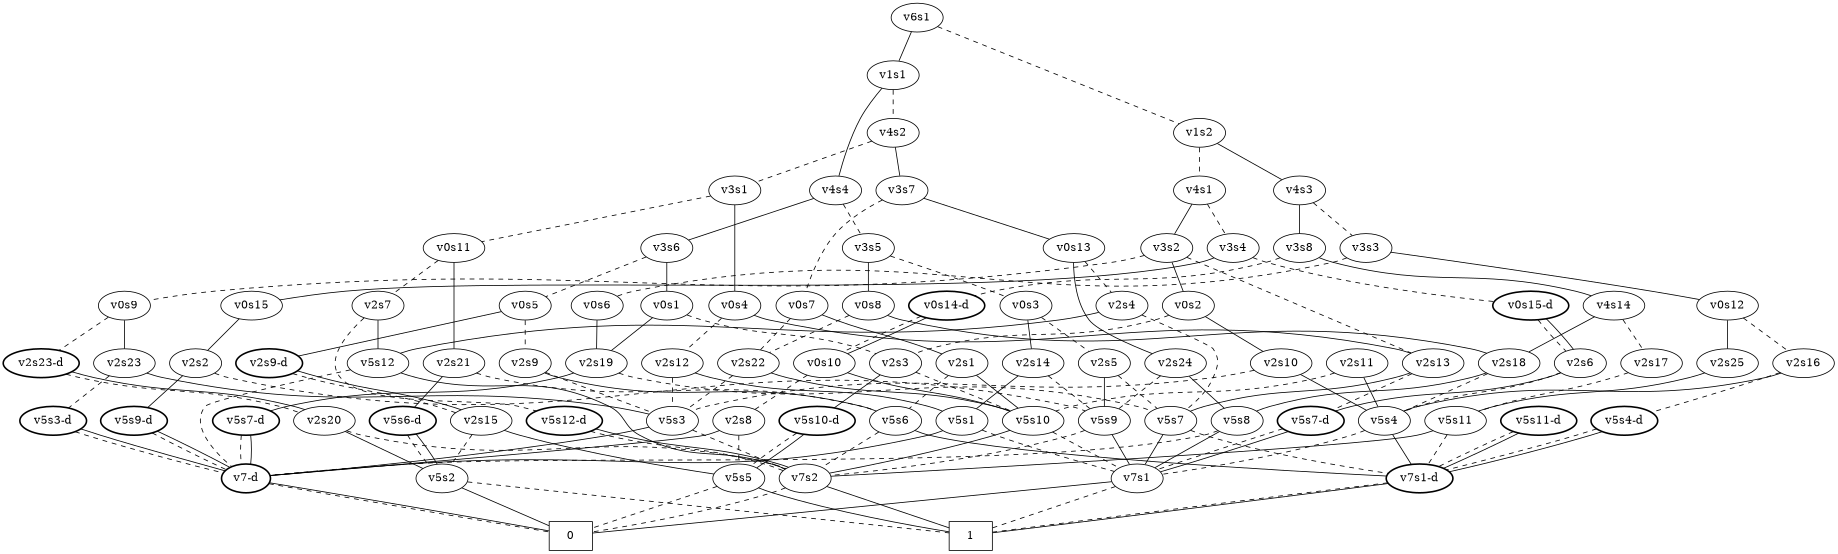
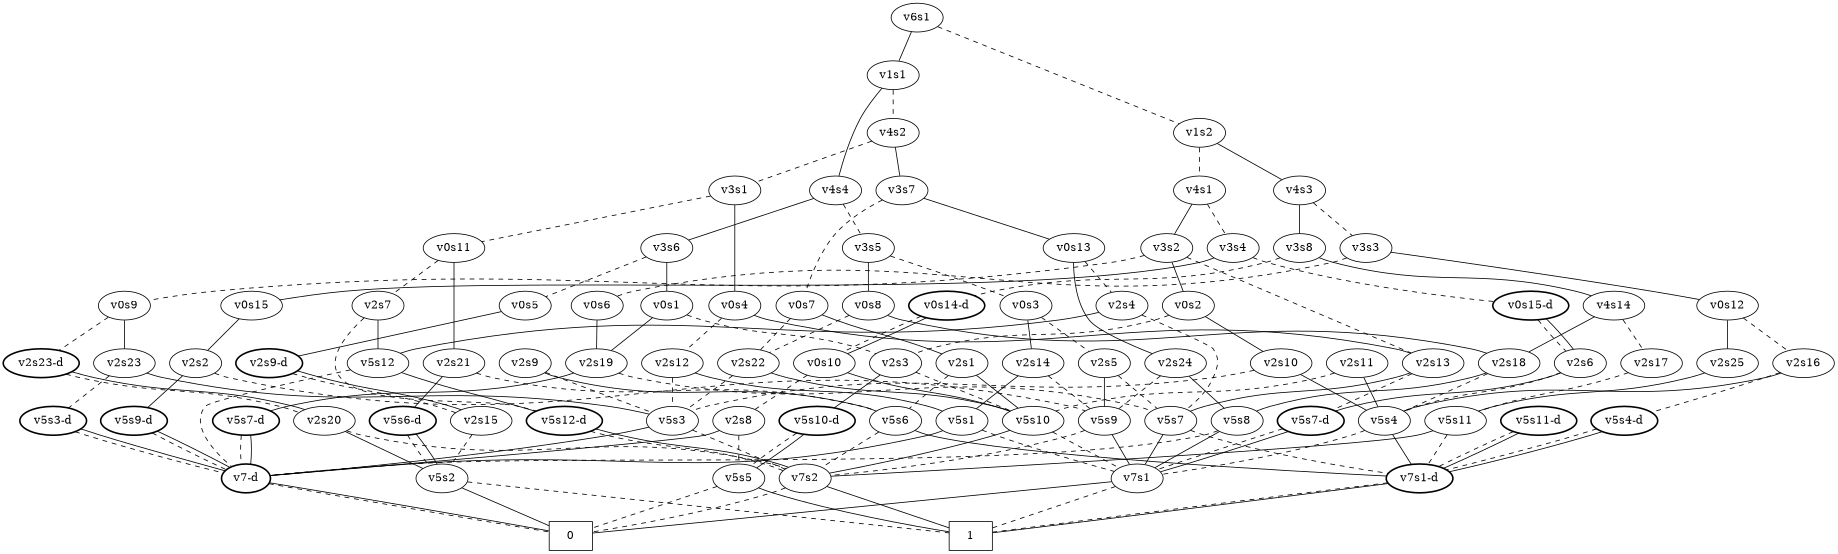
(525, 337) -> none
(624, 420) -> (445, 386)
(603, 455) -> none
